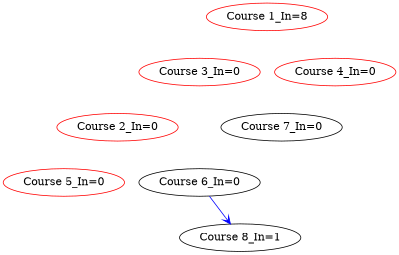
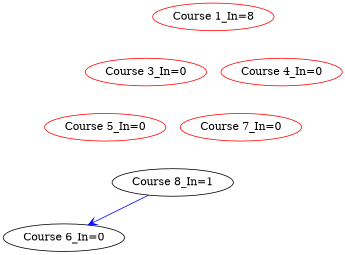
(118, 127) -> none
(282, 127) -> (241, 127)
(218, 207) -> (122, 208)
